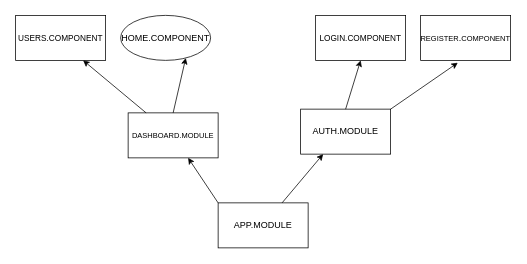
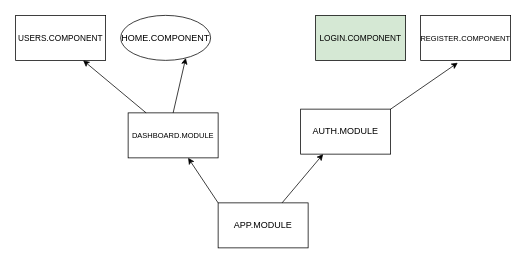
(360, 38) -> (360, 38)
(352, 87) -> none
